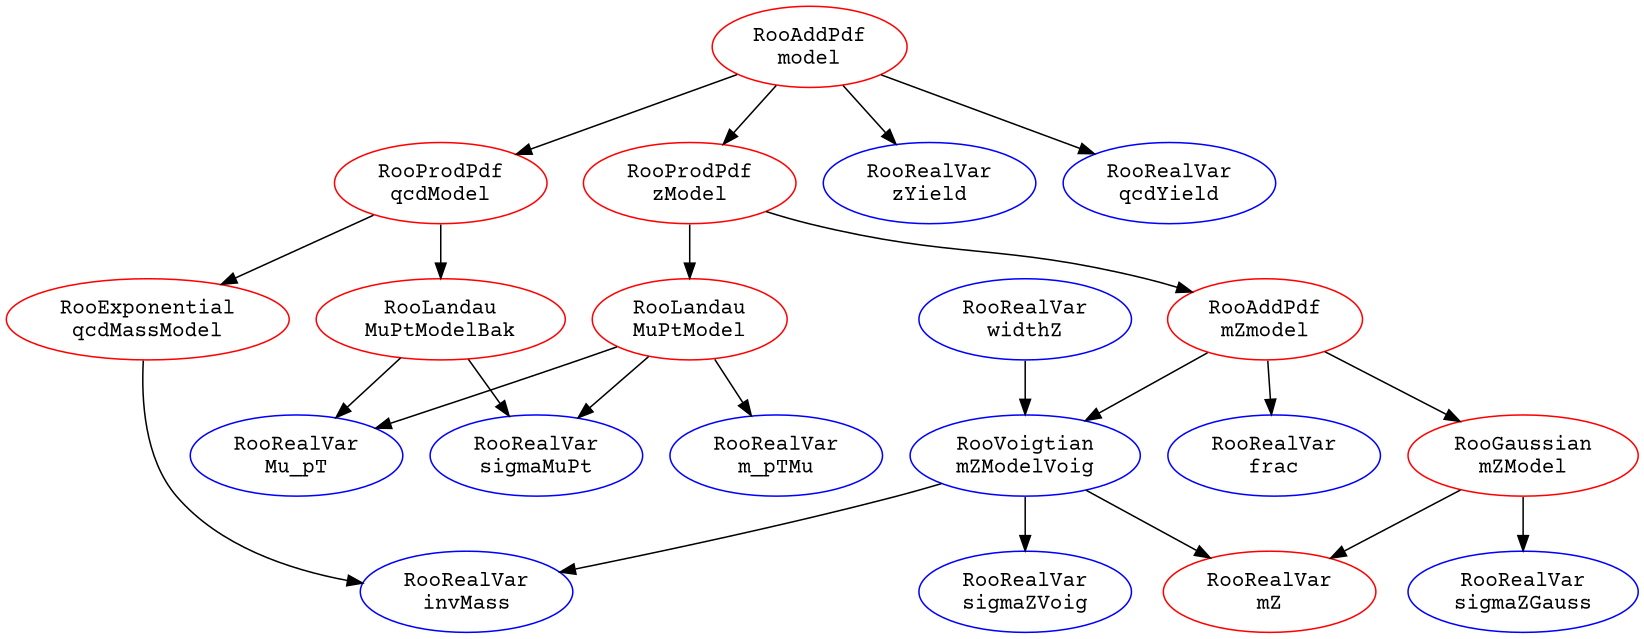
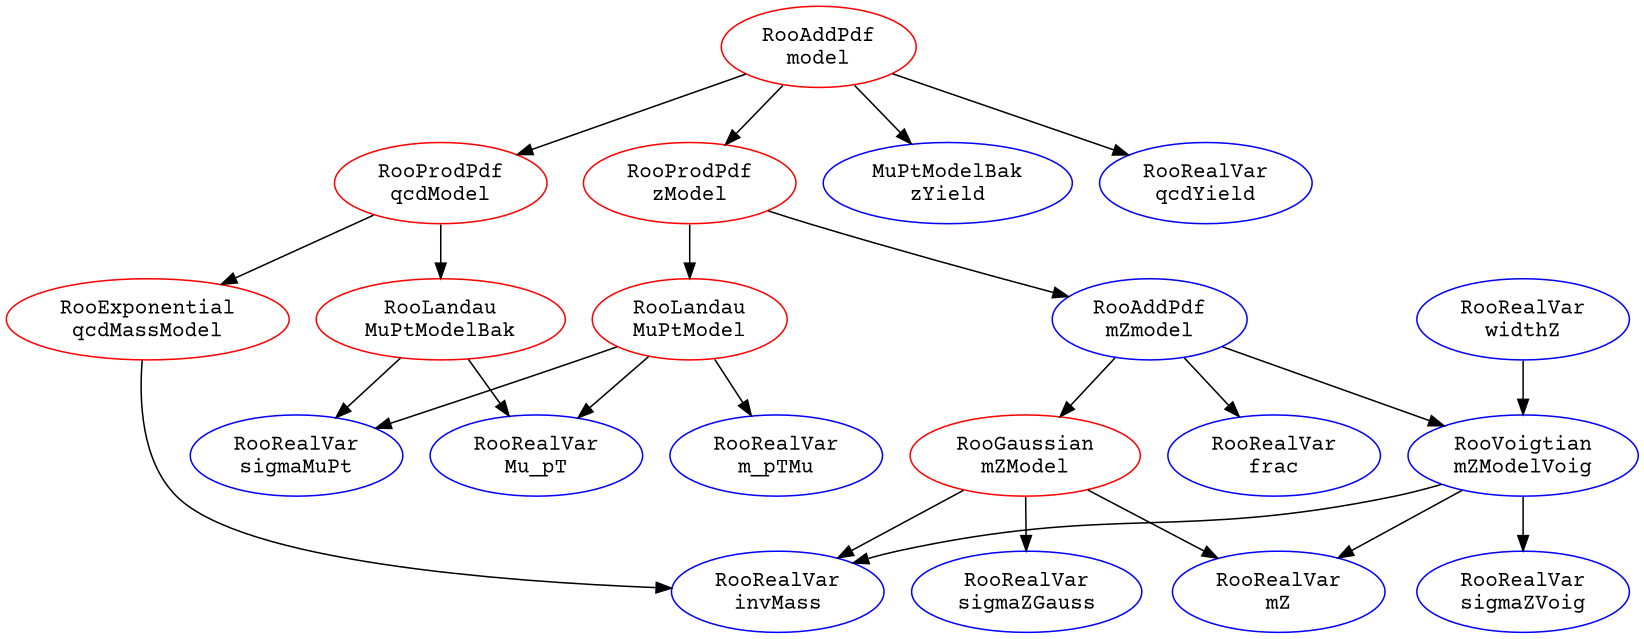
(930, 183) -> (948, 183)
(1265, 319) -> (1150, 319)
none -> (908, 520)
(1270, 592) -> (1279, 592)
